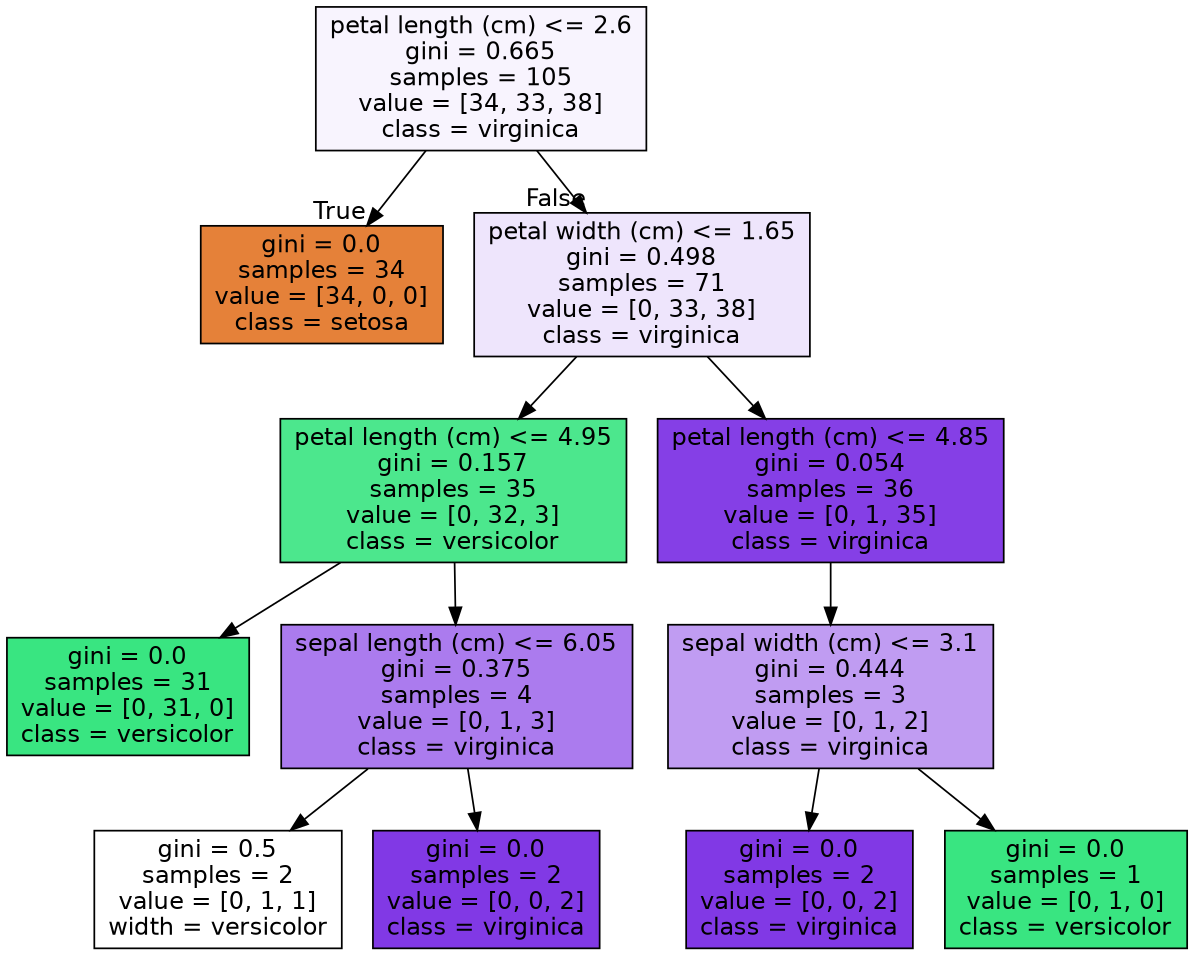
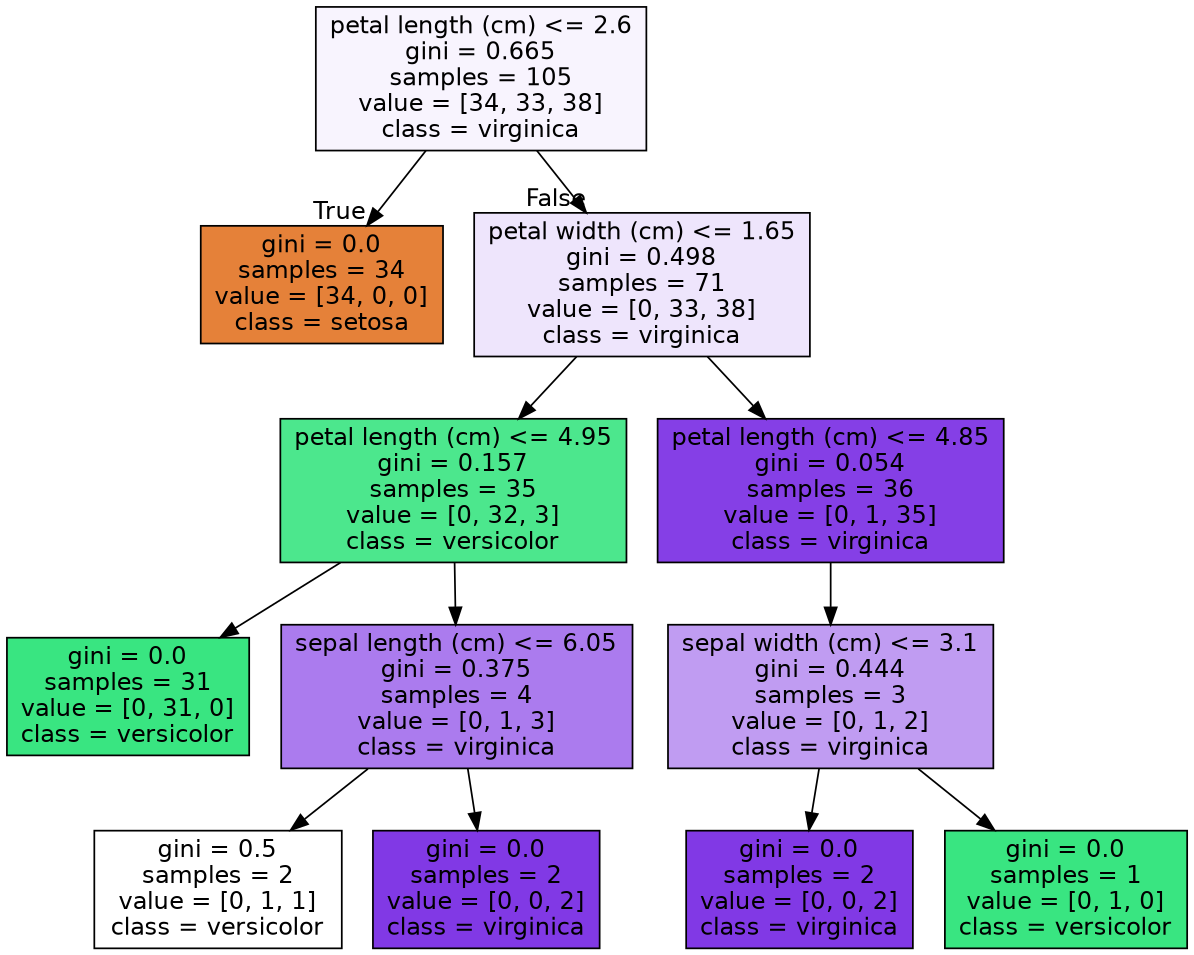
(218, 890) -> (218, 890)
